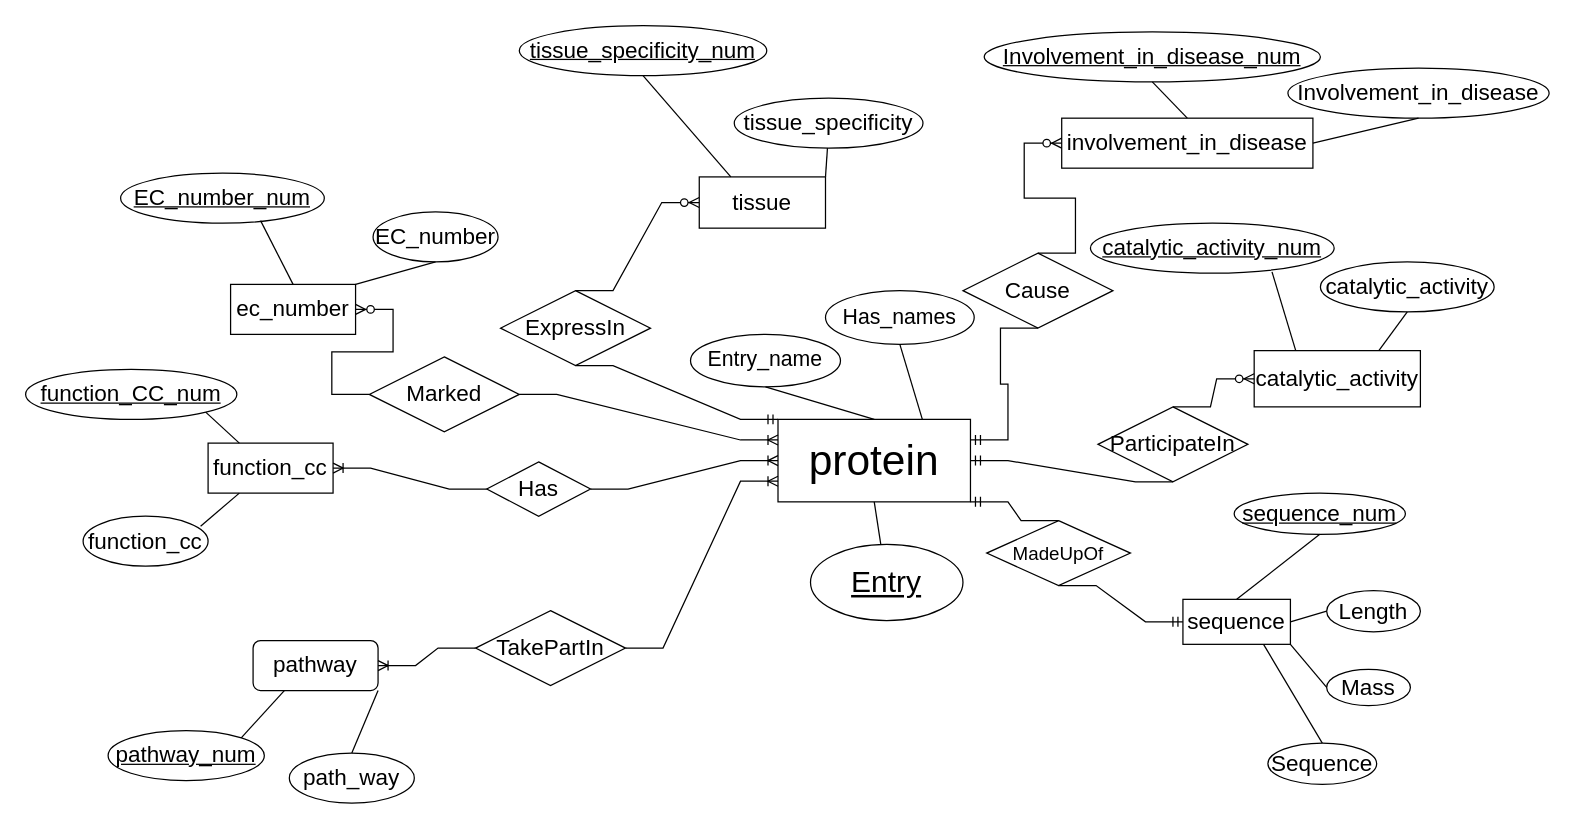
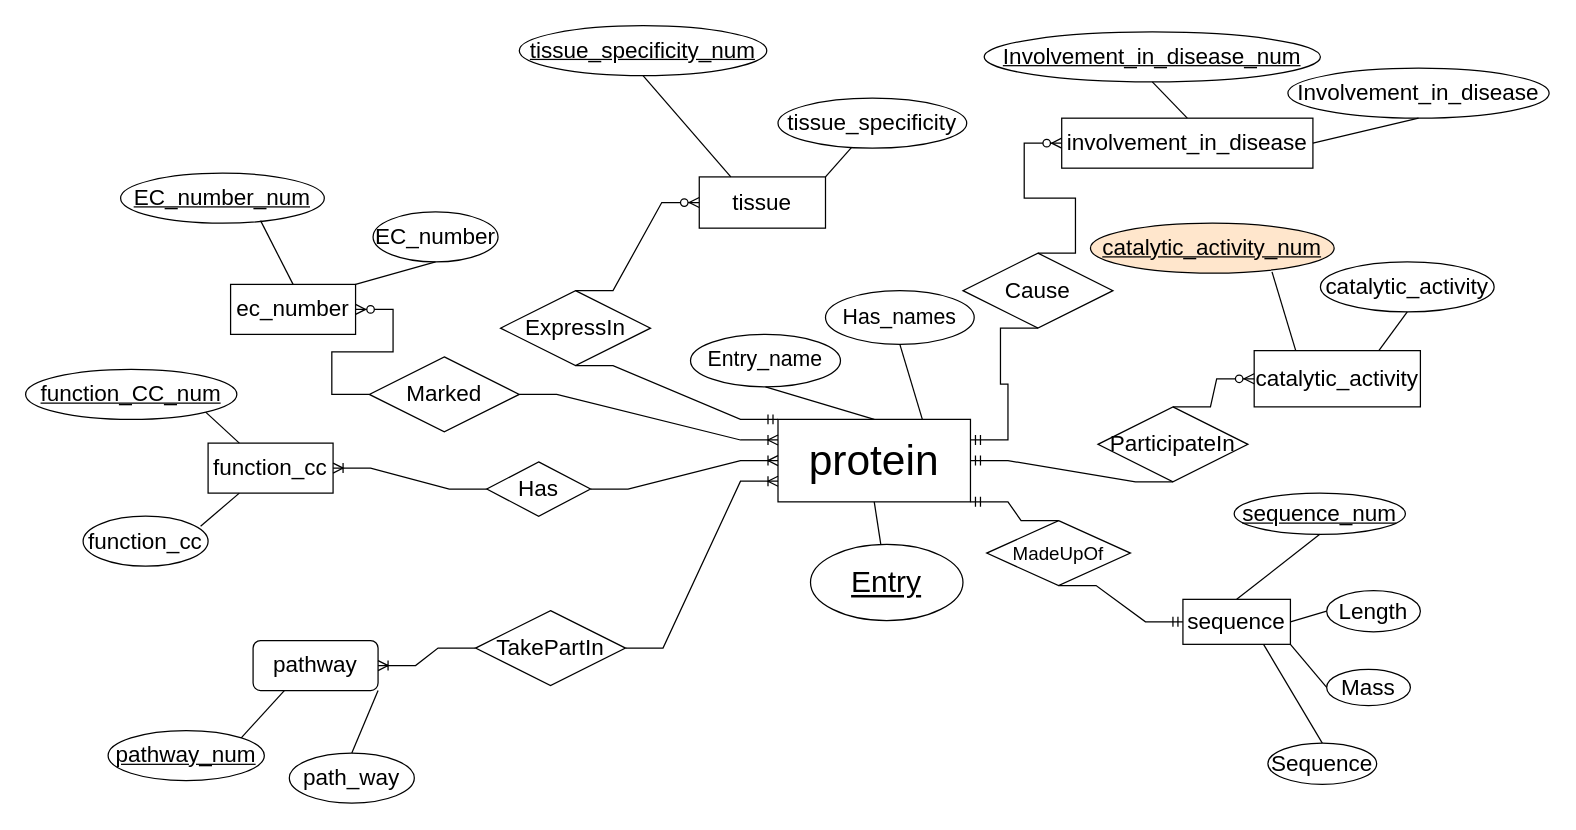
(829, 123) -> (873, 123)
(1213, 248) -> (1213, 248)
